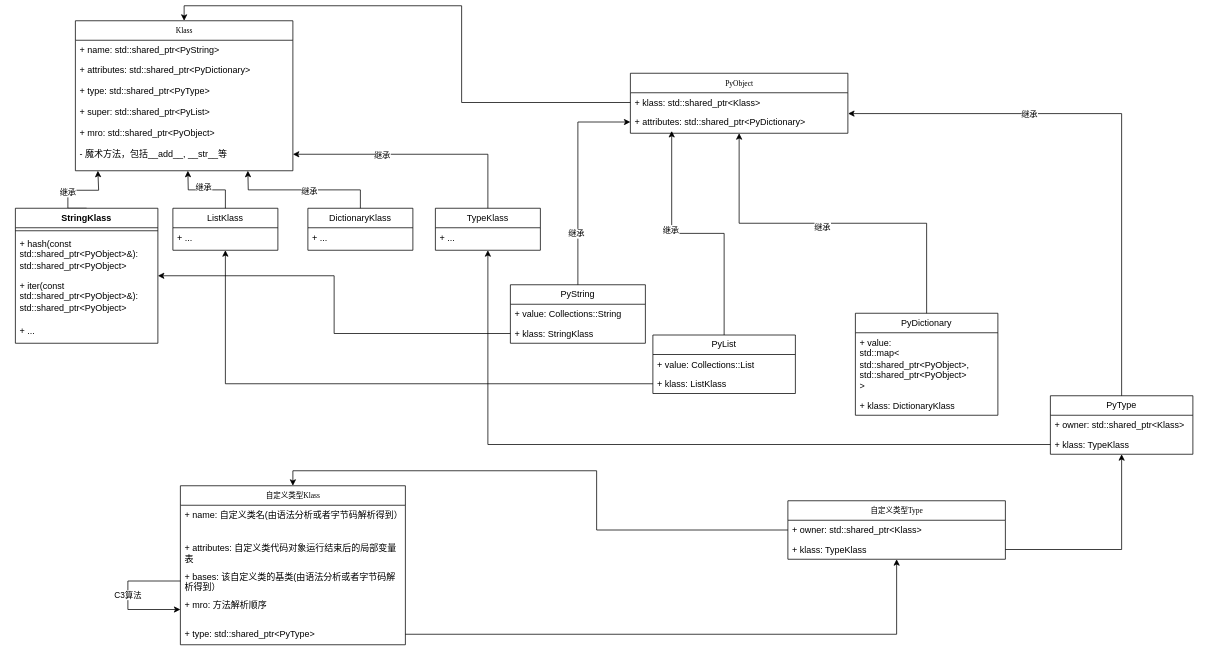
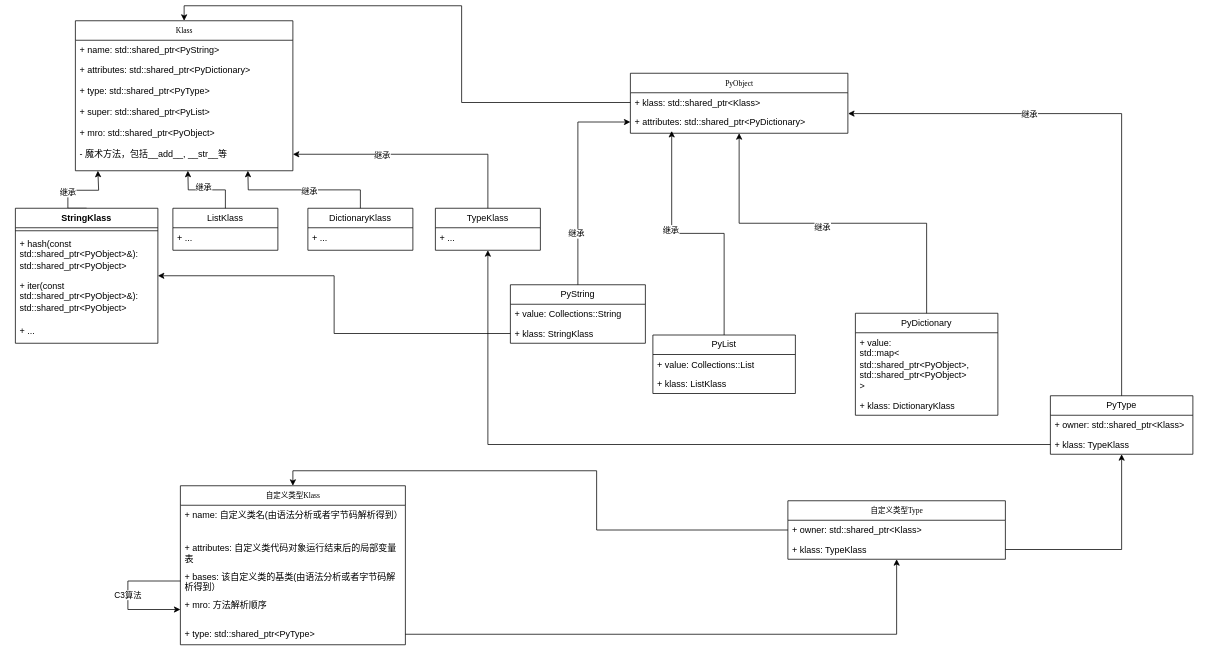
(376, 384) -> none
